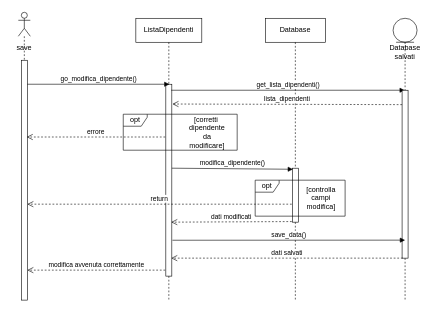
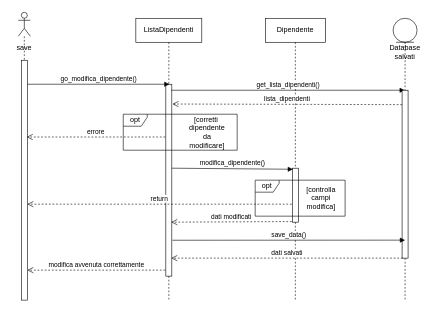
(296, 30) -> (296, 30)
